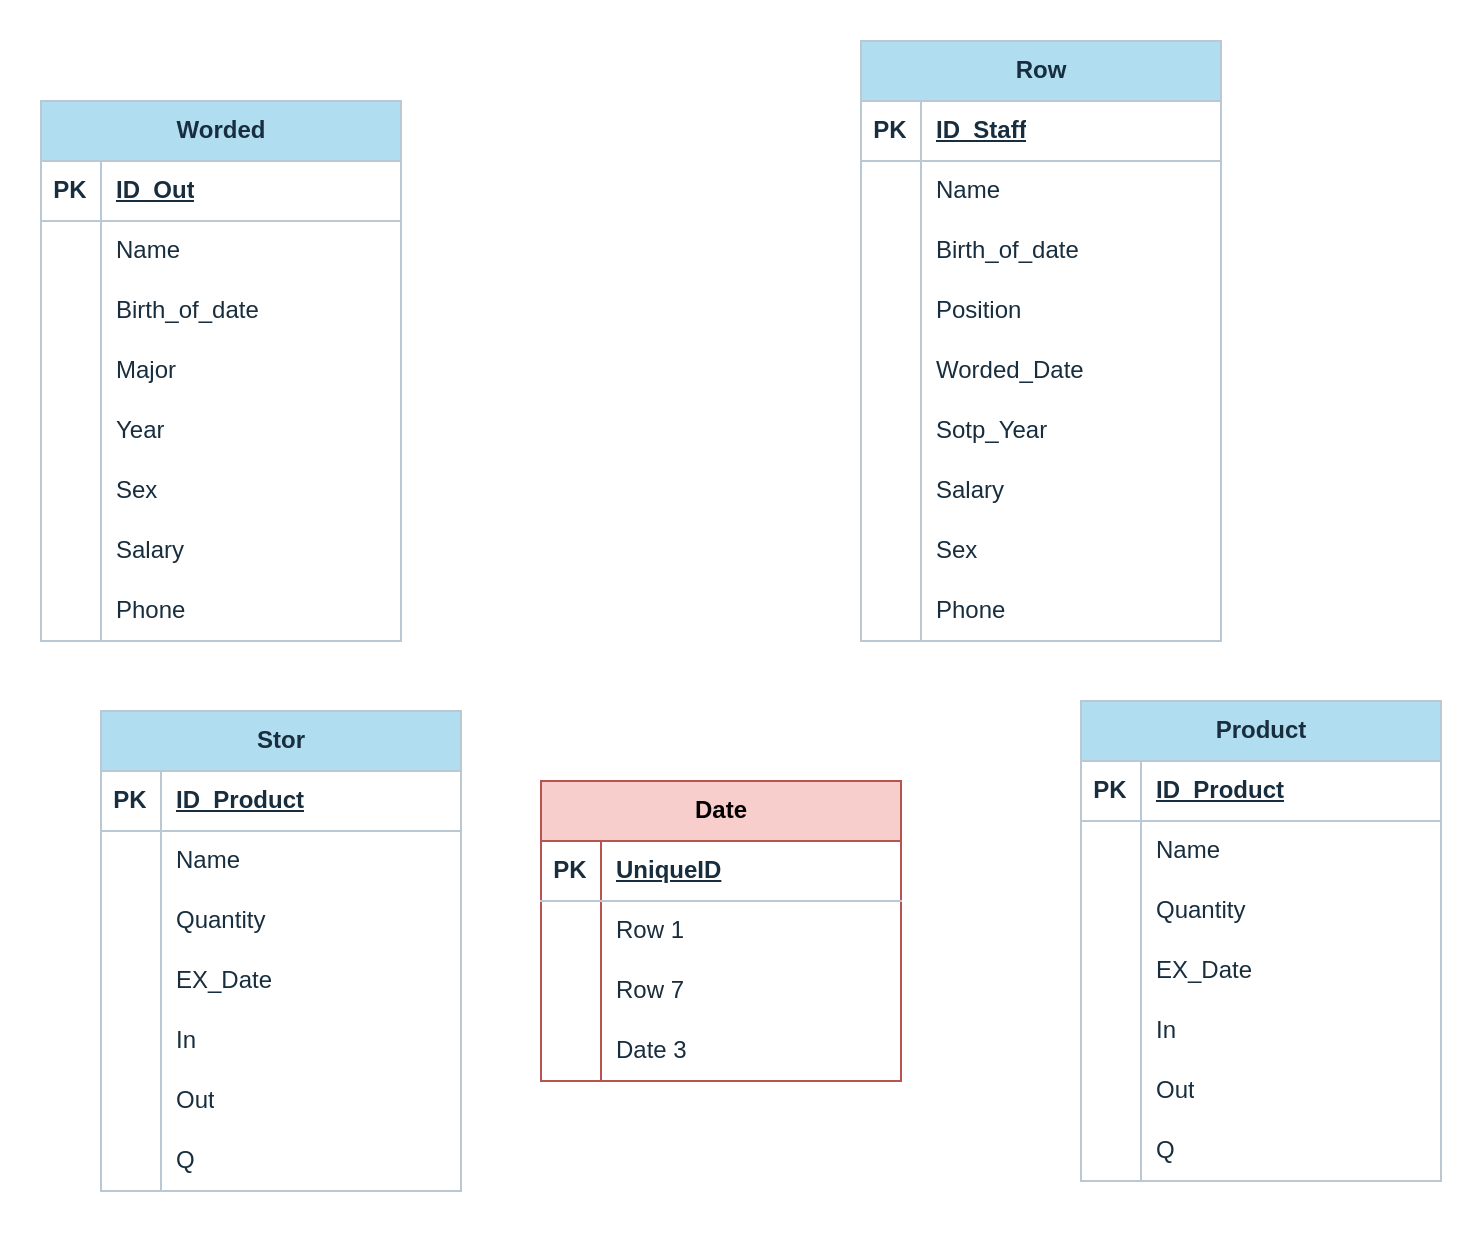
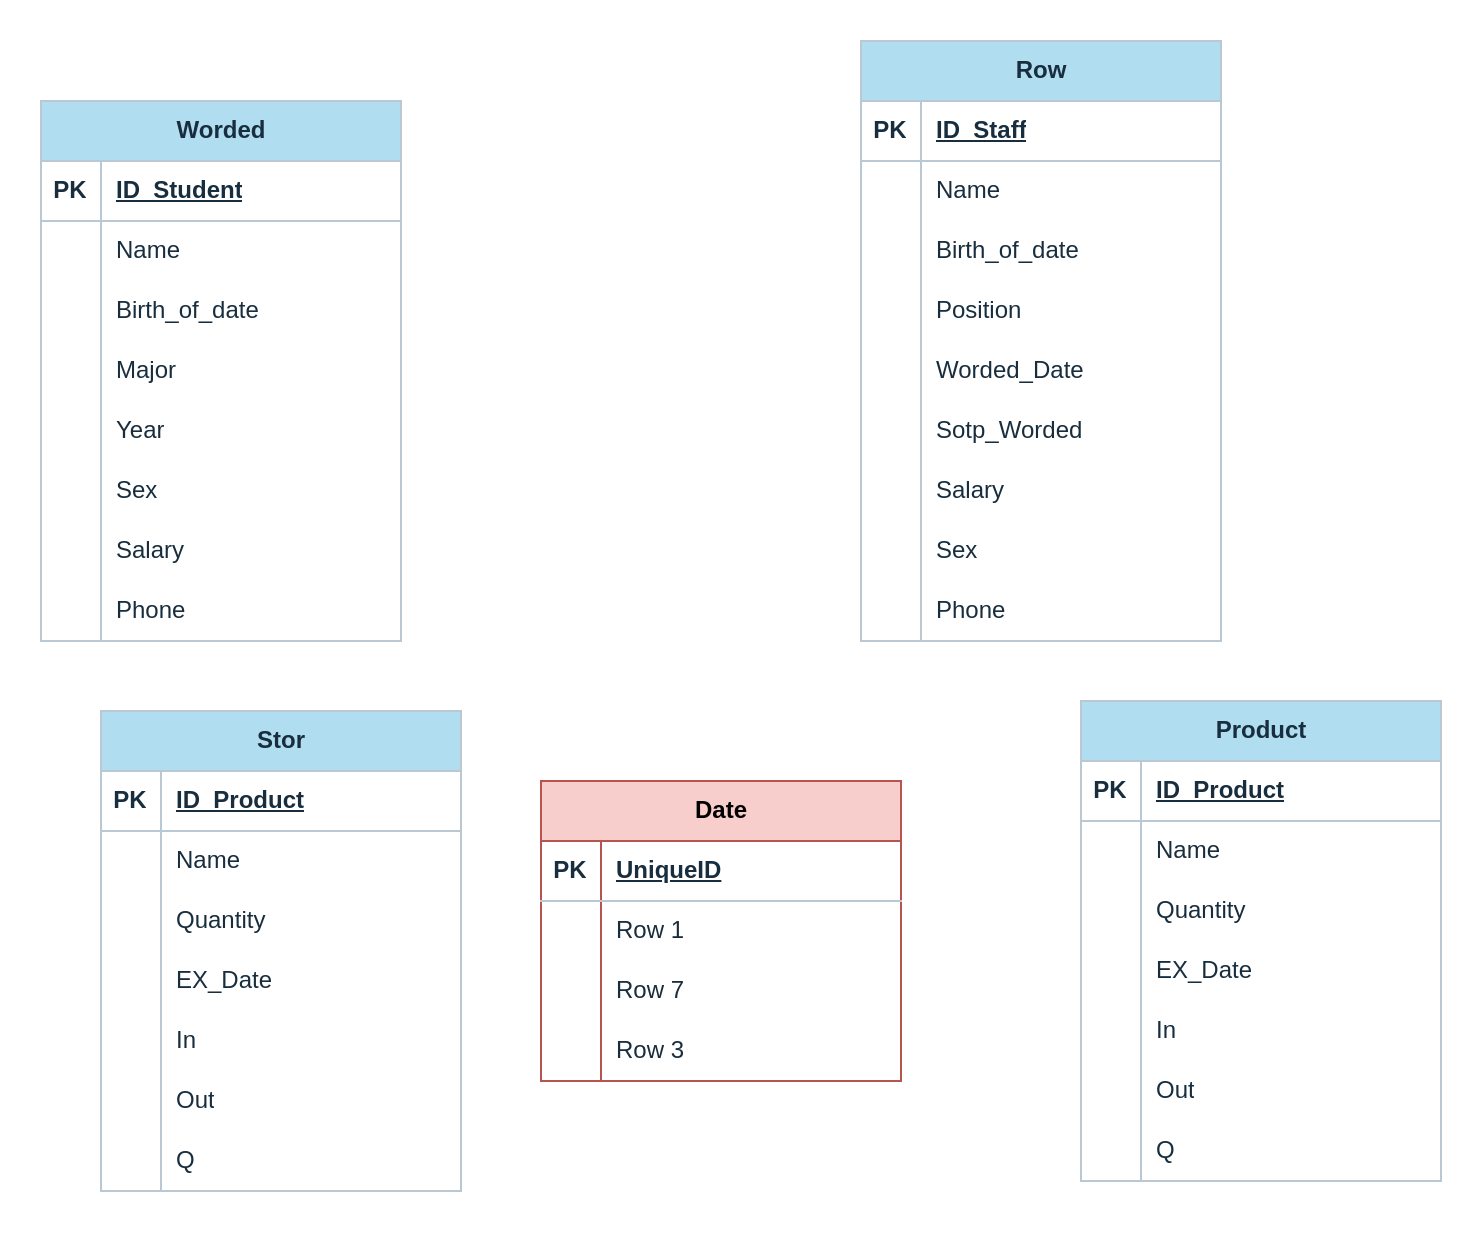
(157, 191) -> (184, 191)
(997, 431) -> (1011, 431)
(654, 1051) -> (647, 1051)
